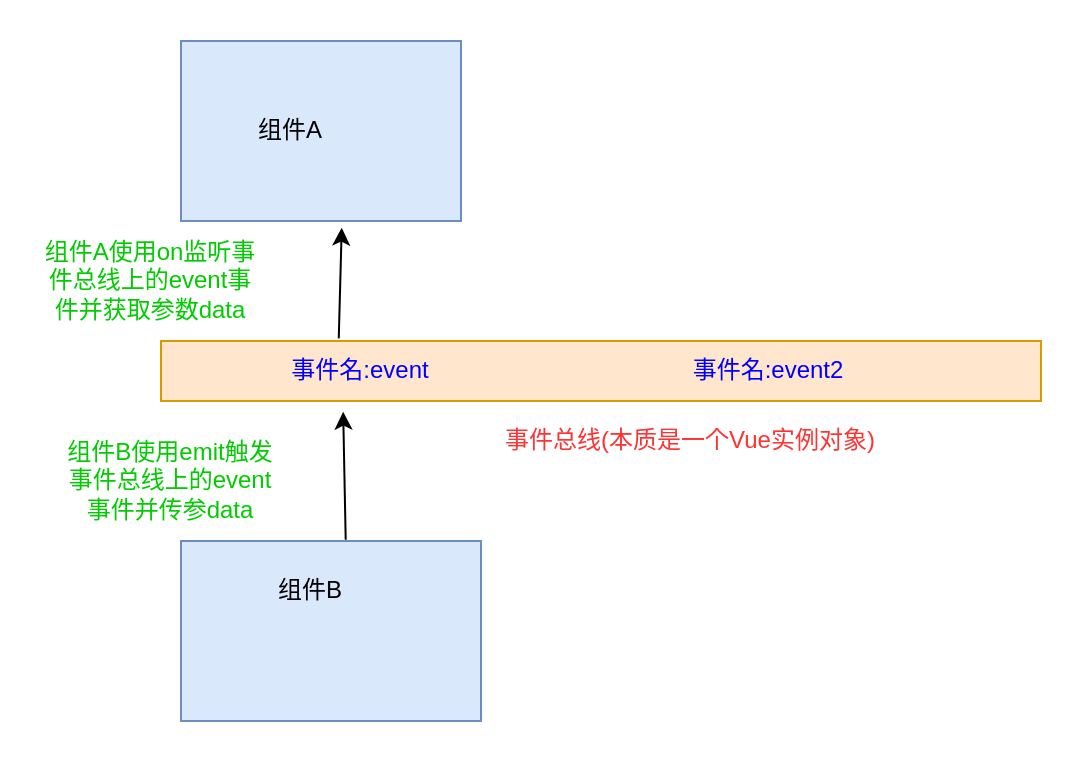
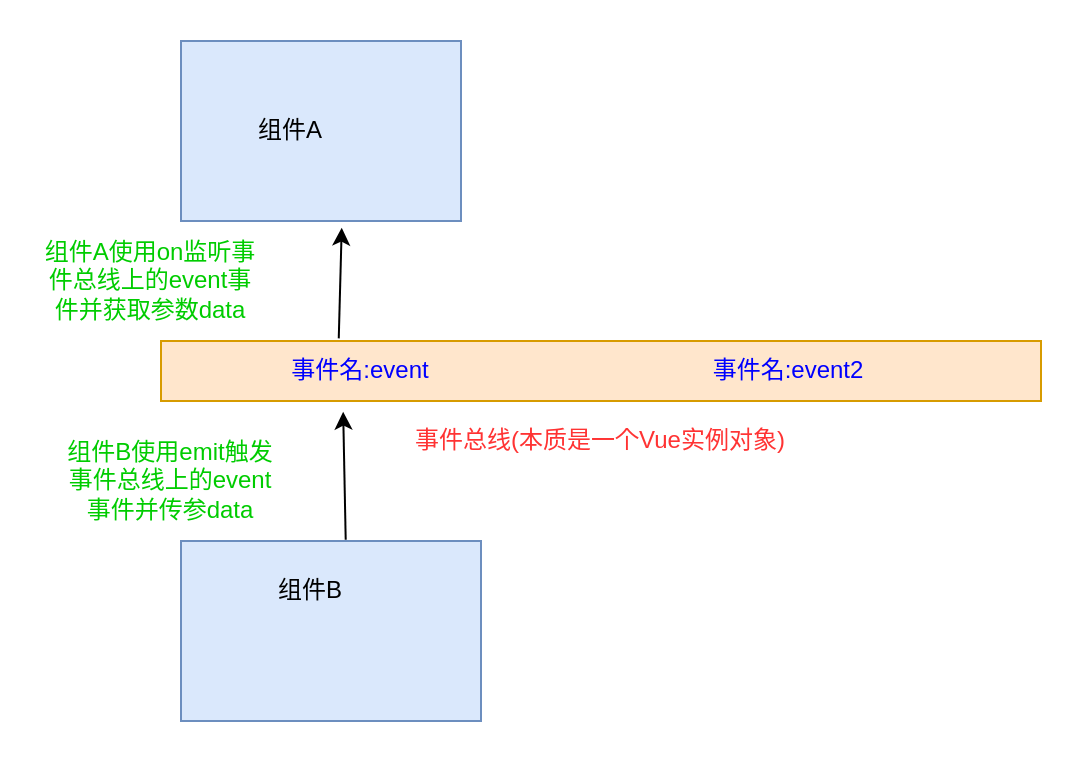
(769, 371) -> (789, 371)
(691, 441) -> (601, 441)
